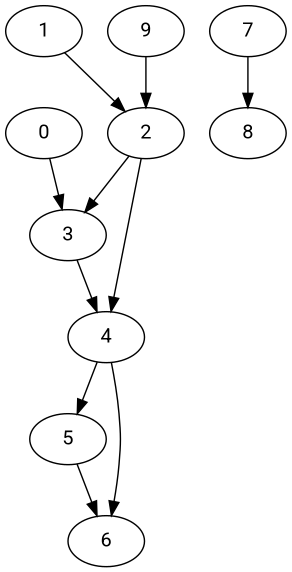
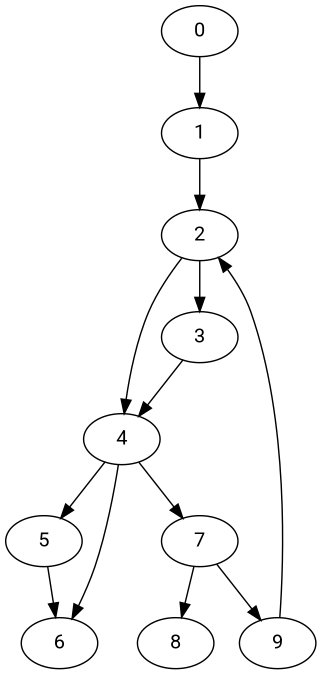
(54, 177) -> (200, 75)
none -> (156, 485)
none -> (234, 587)
